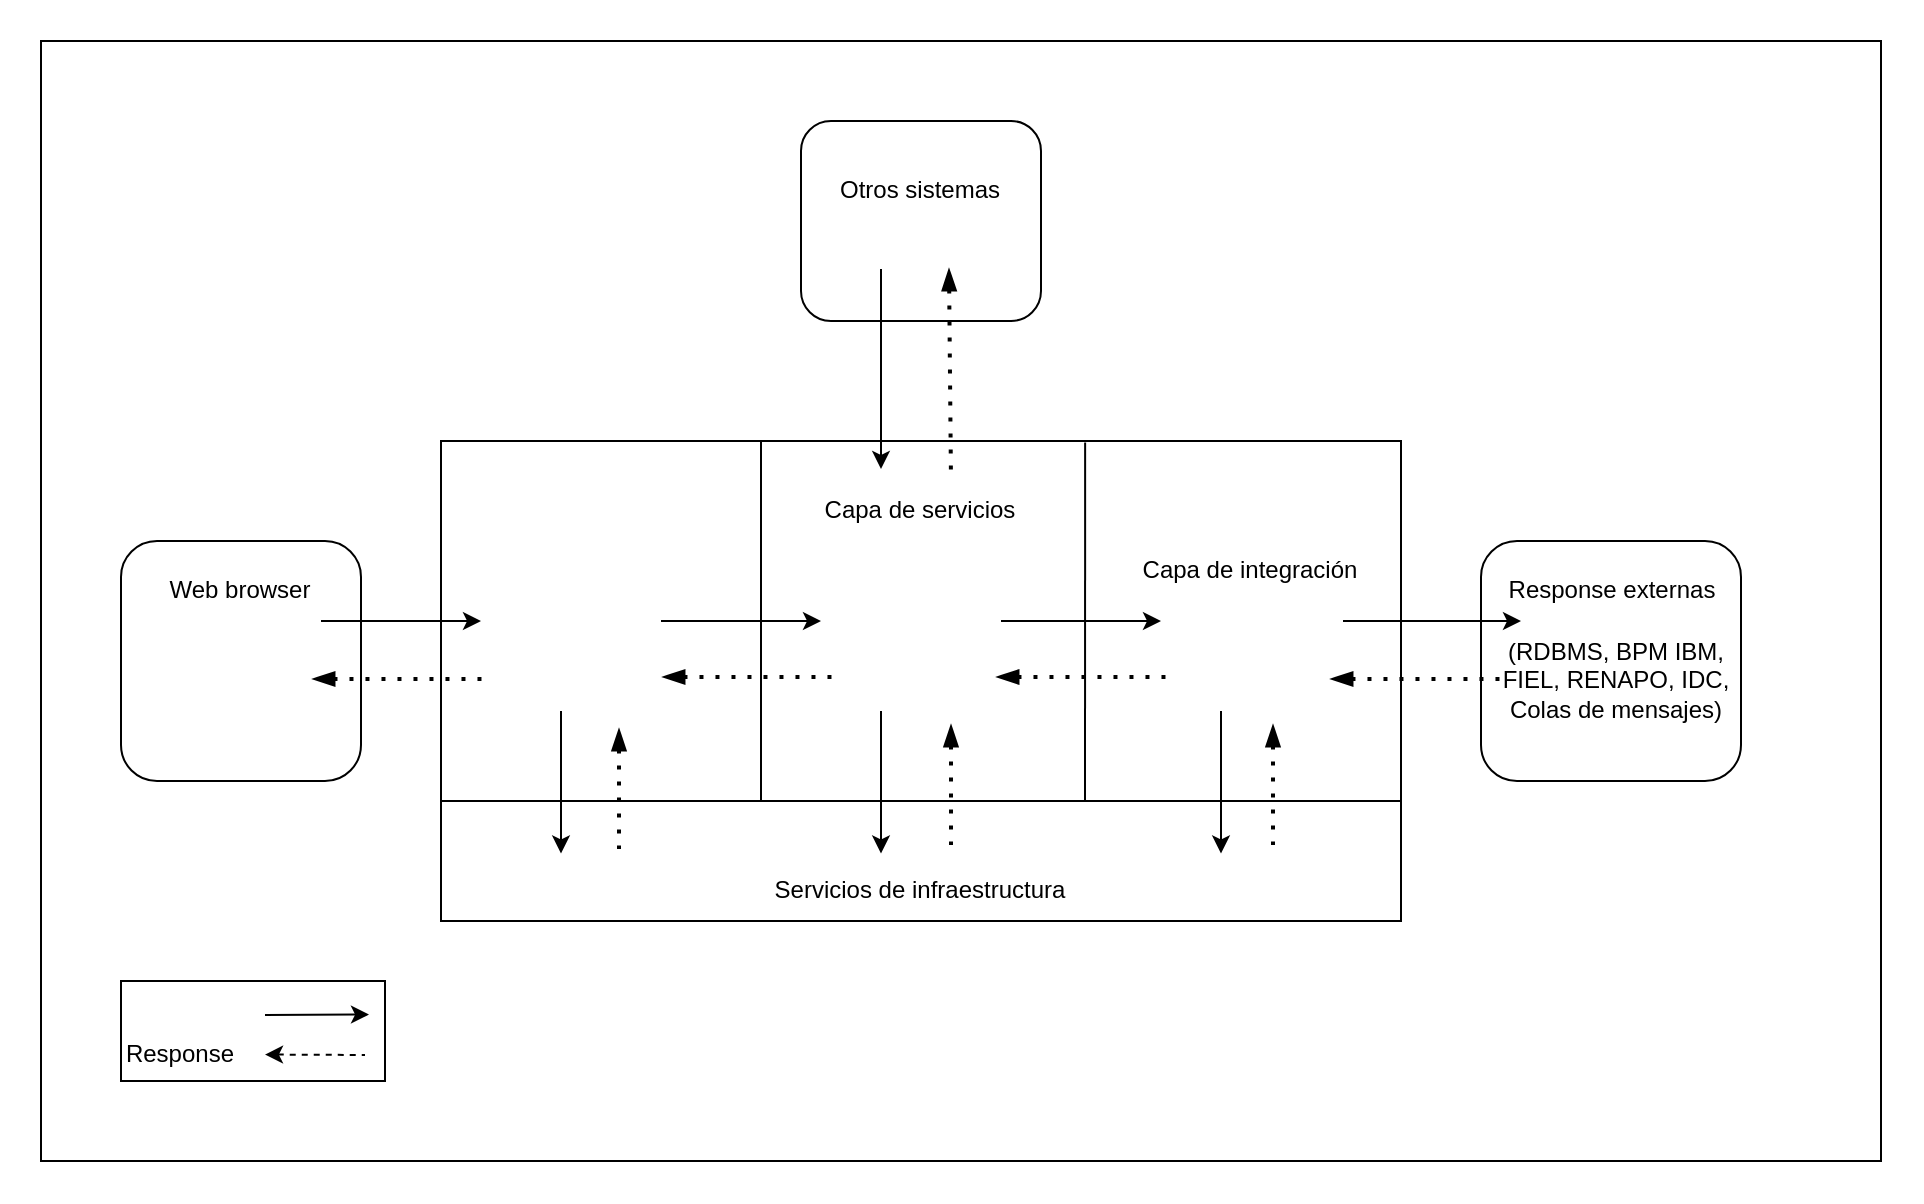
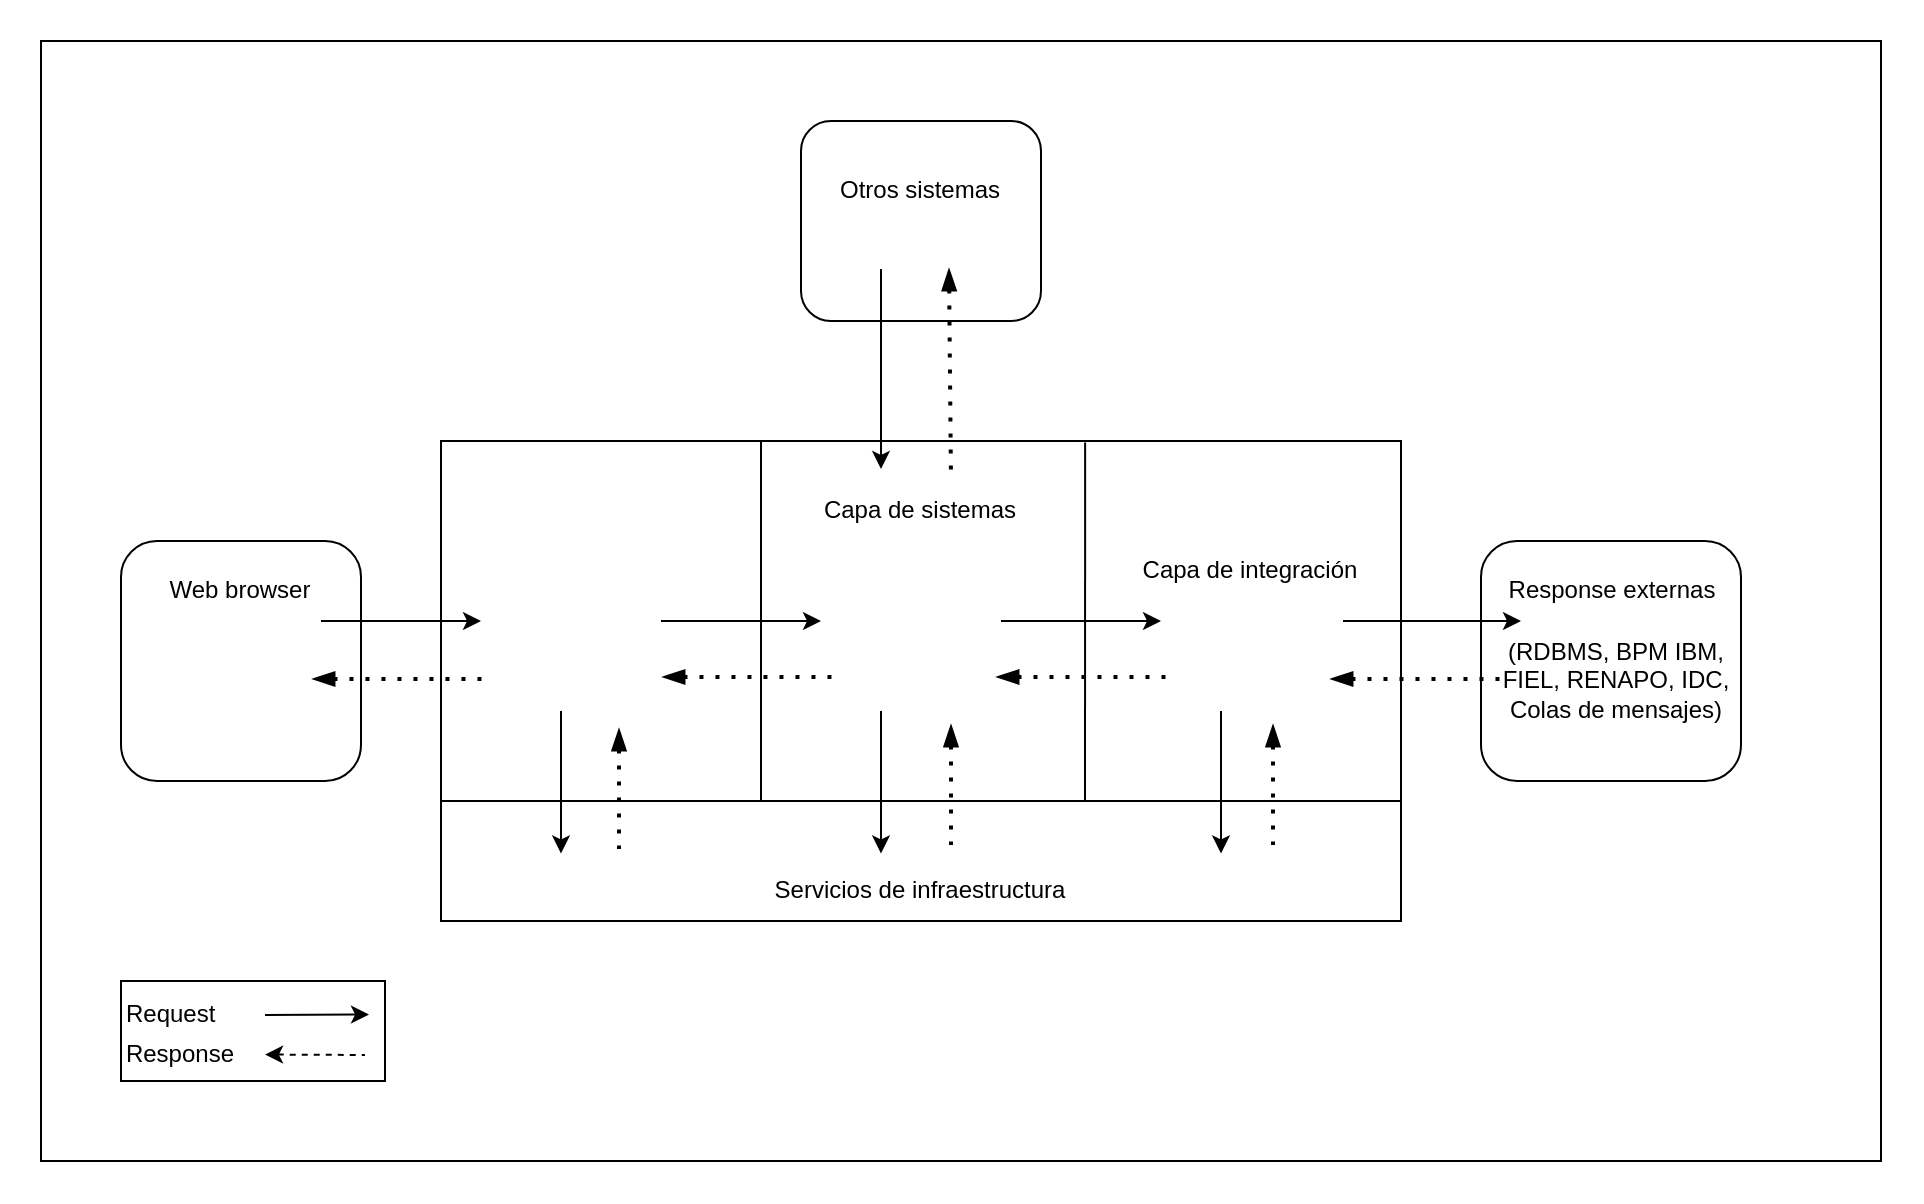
(921, 511) -> (921, 511)
none -> (175, 1015)
